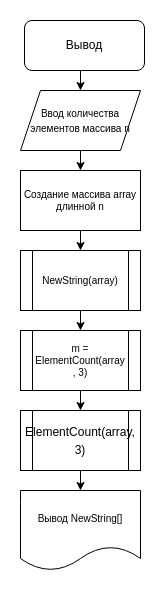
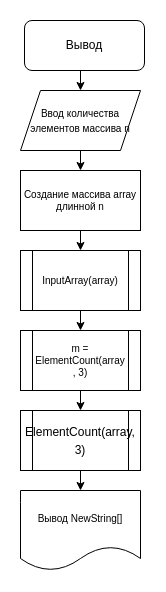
(81, 281) -> (81, 281)
